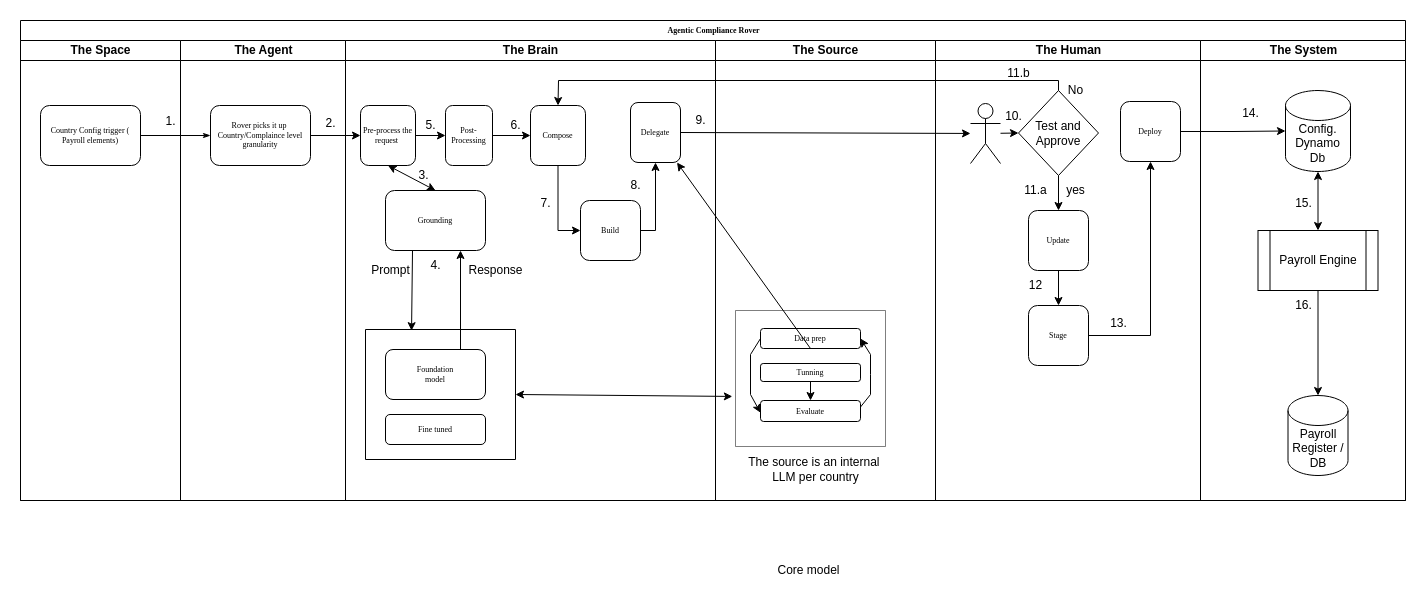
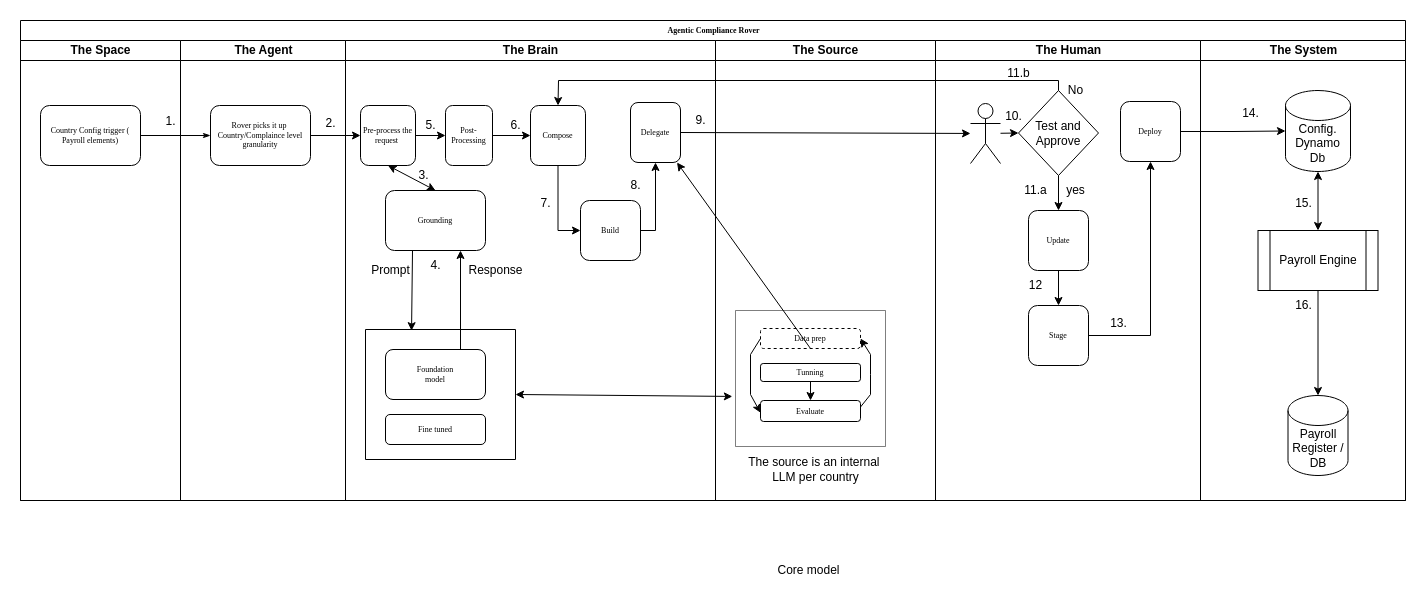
(811, 339) -> (811, 339)
